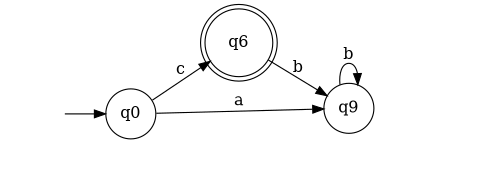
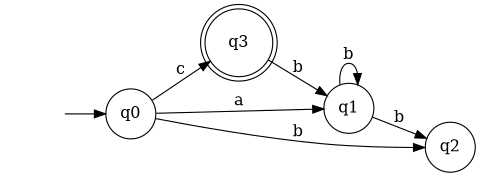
(239, 43) -> (239, 43)
(349, 108) -> (349, 108)
none -> (450, 147)
